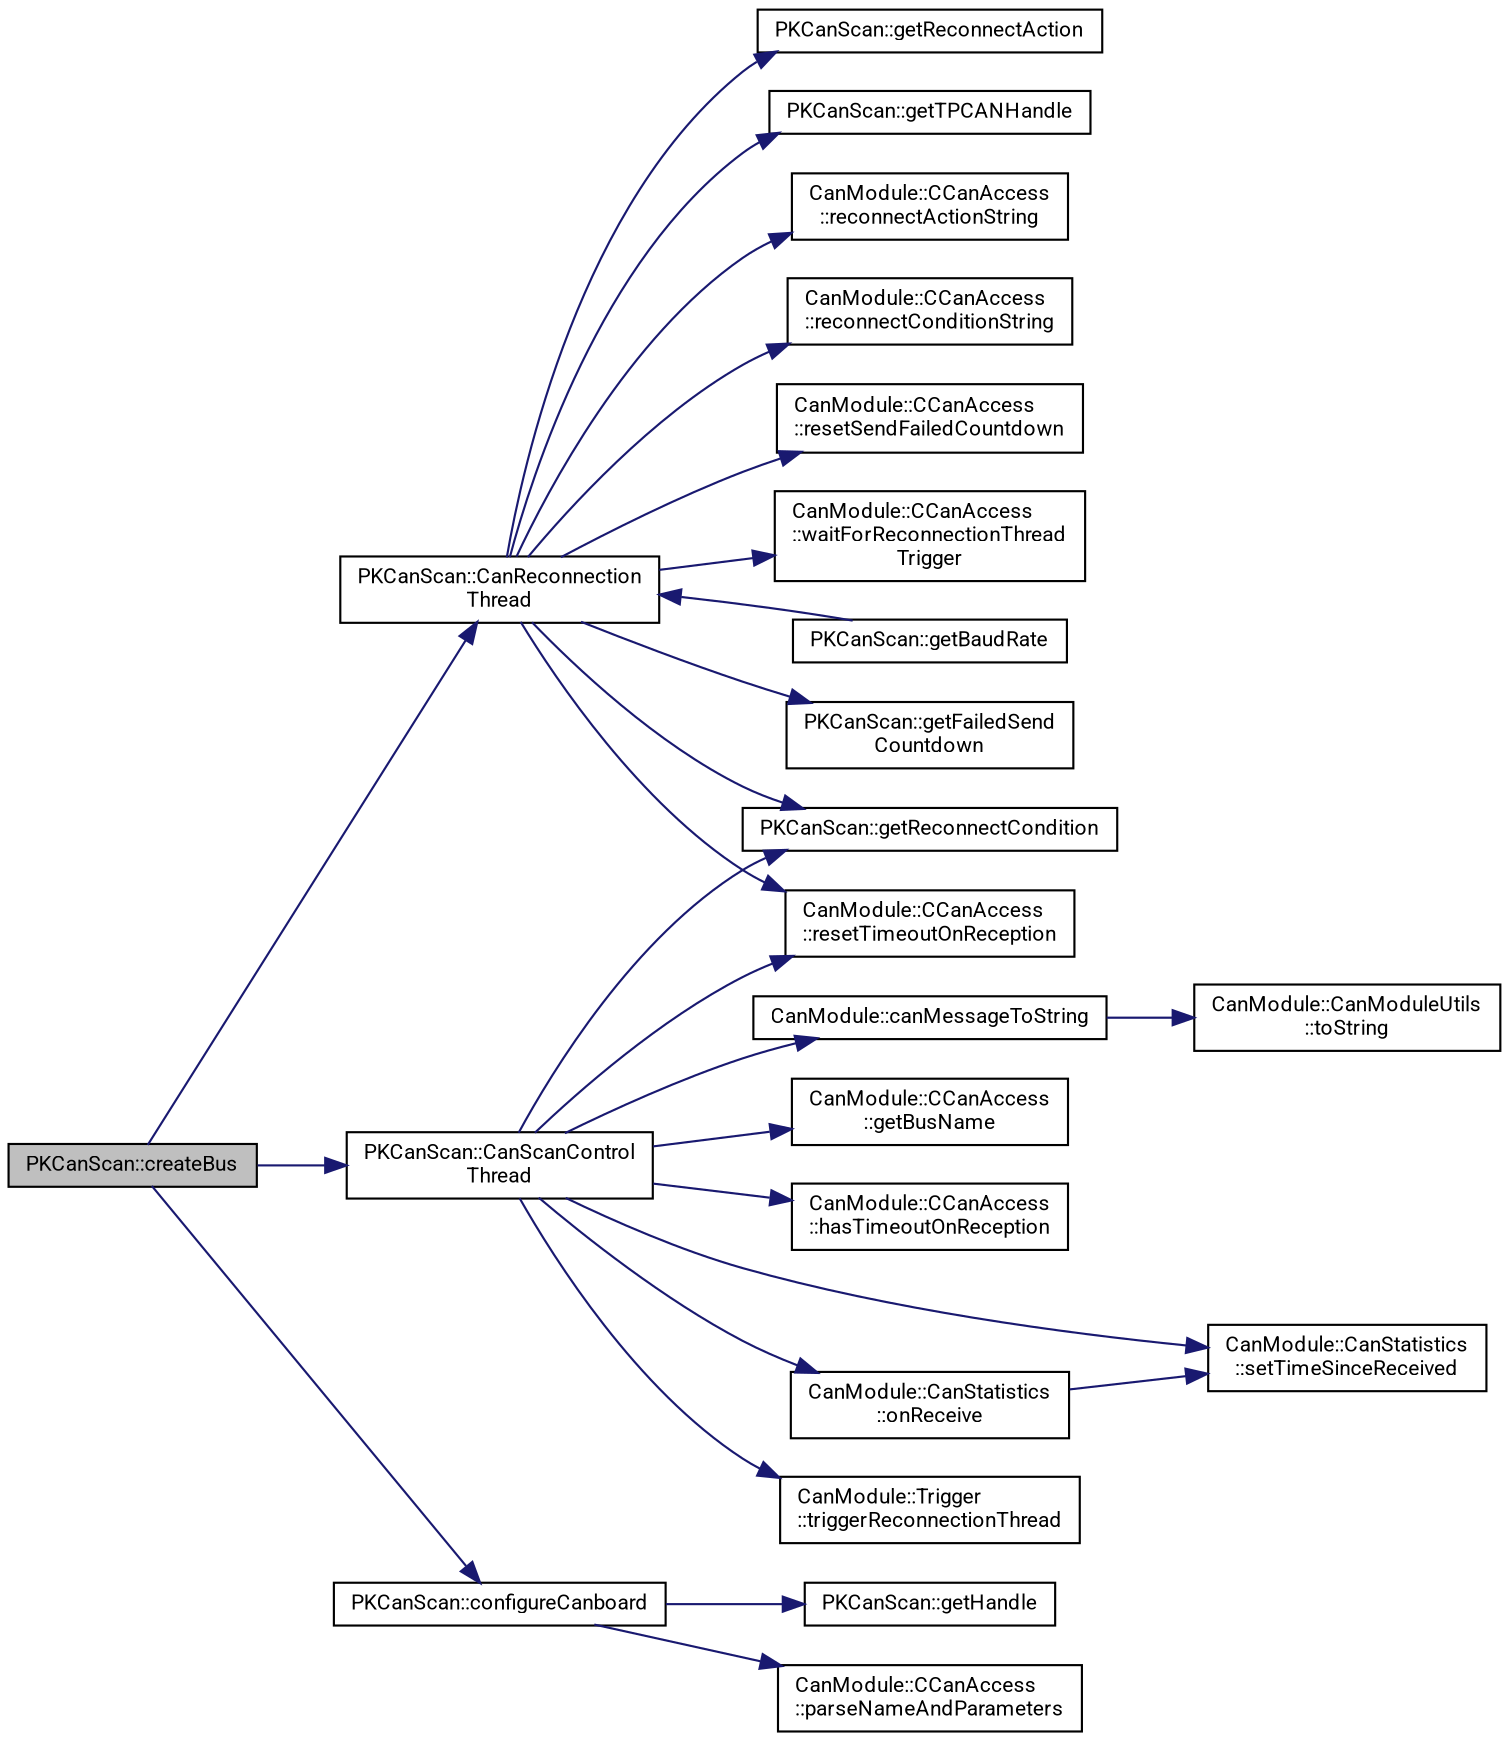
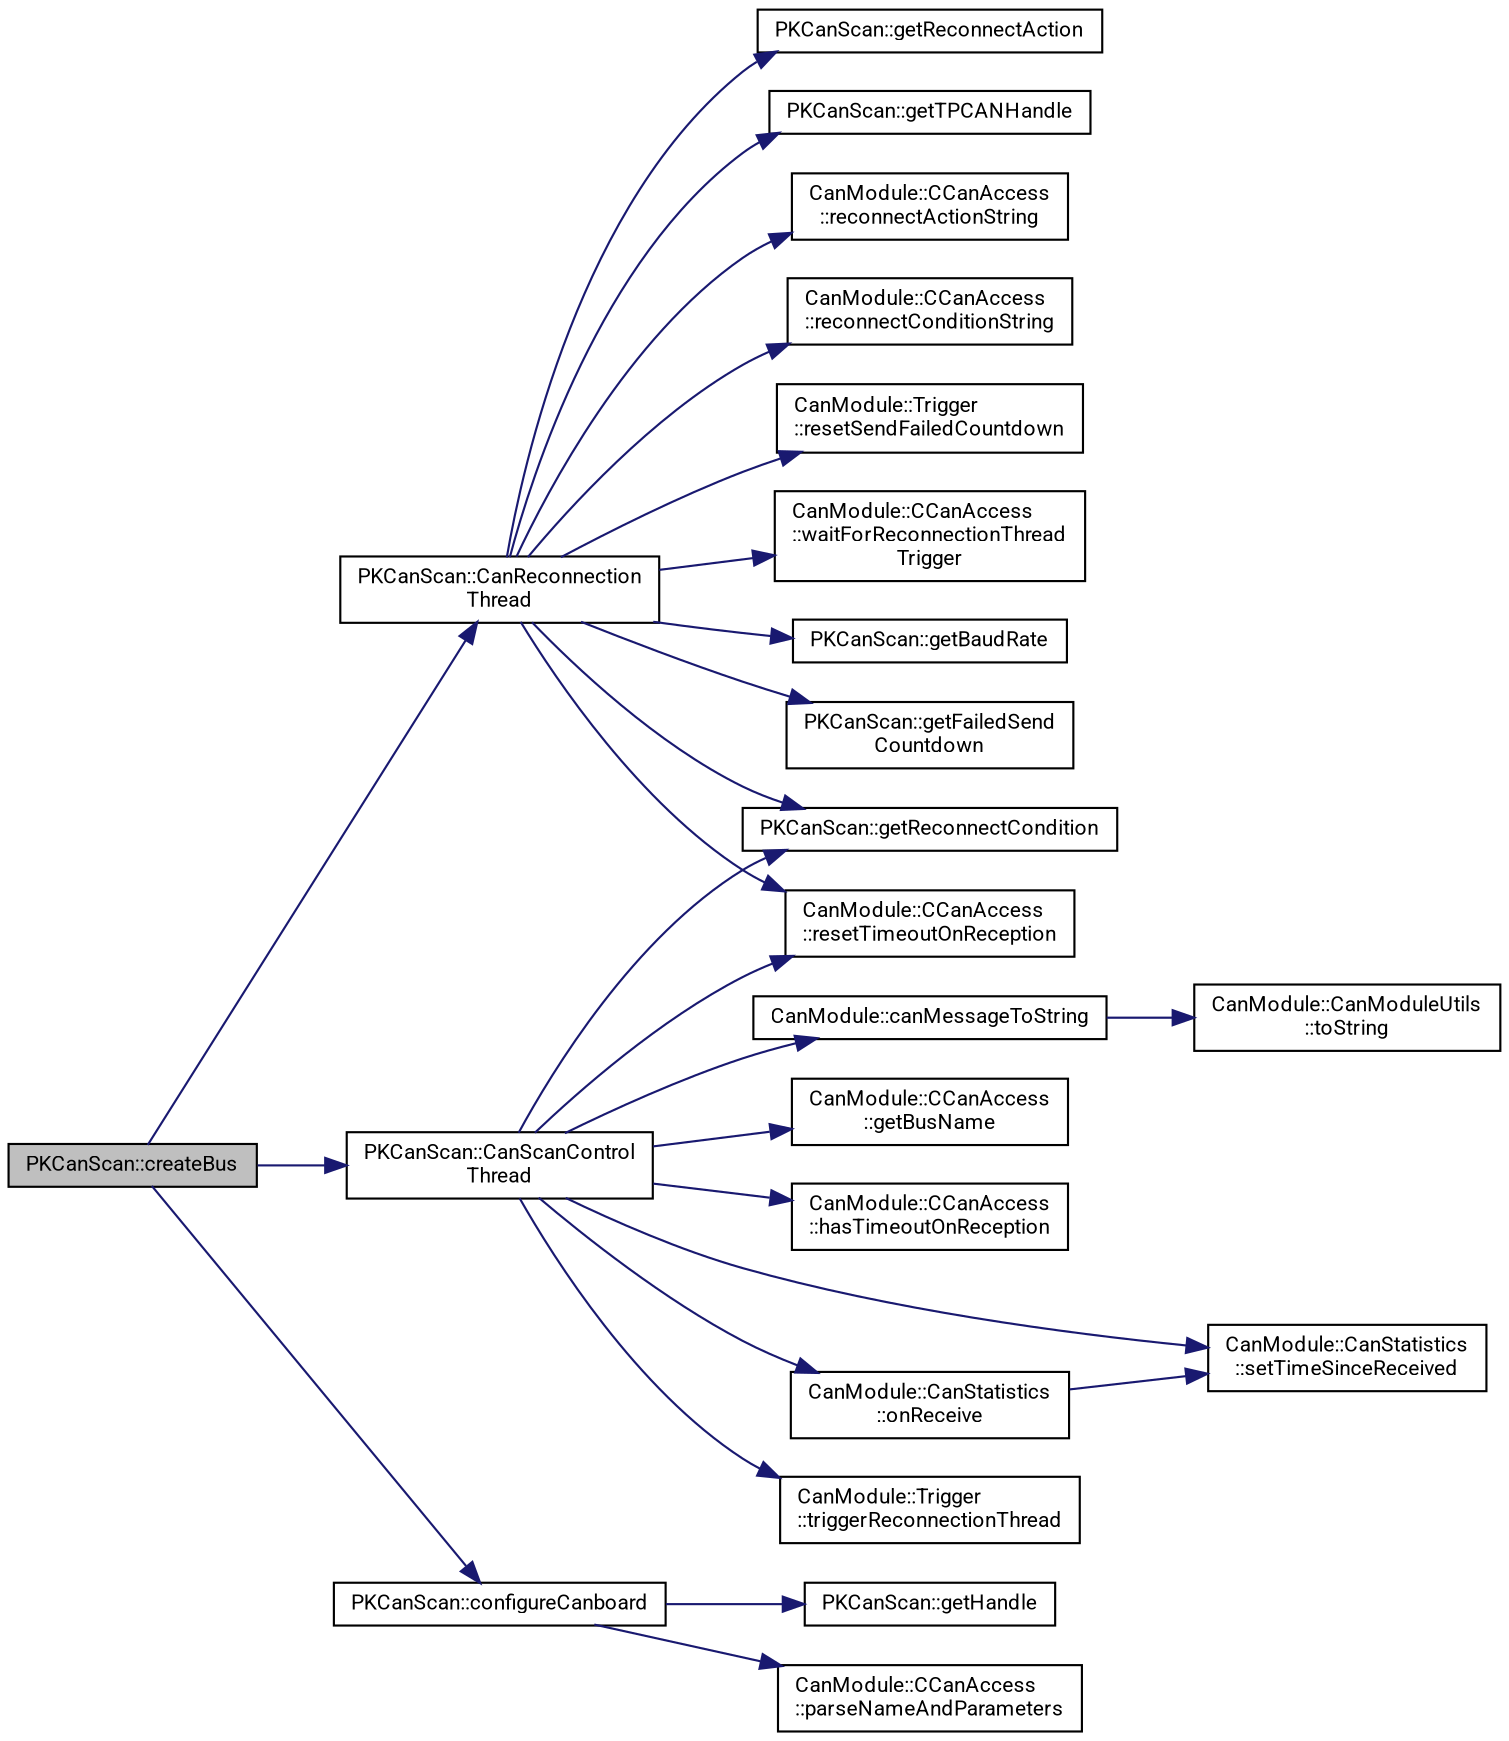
(930, 418) -> (930, 418)
(767, 608) -> (712, 629)
